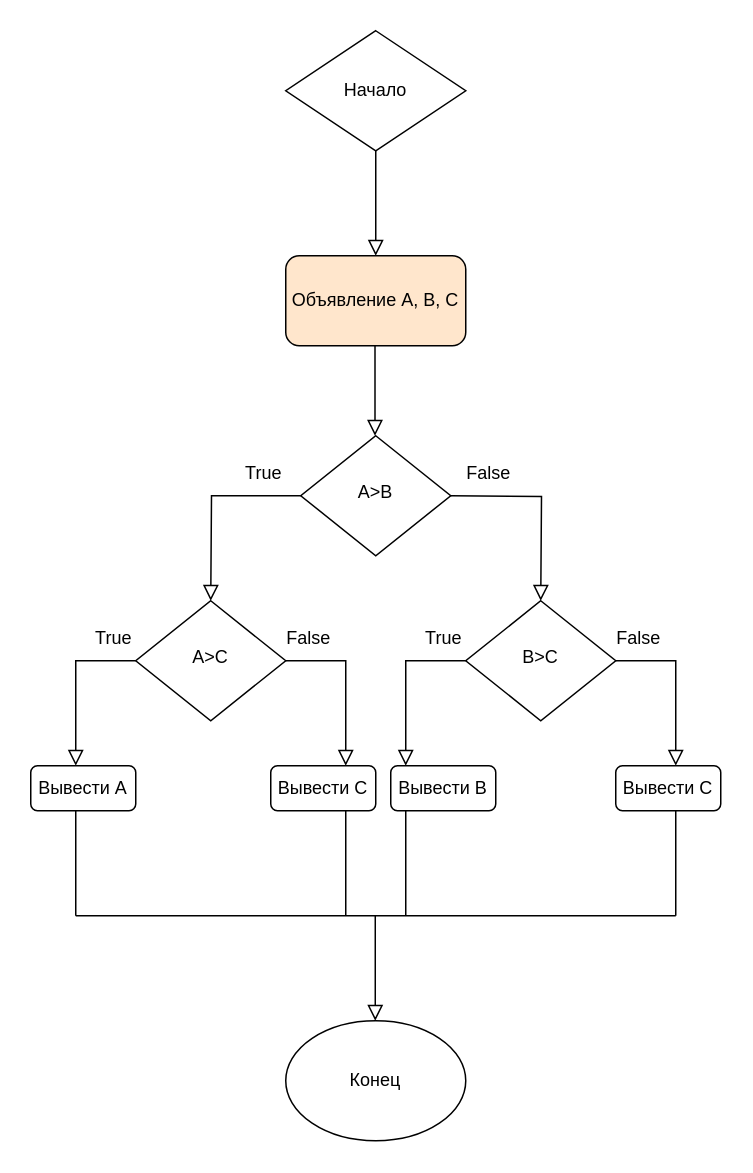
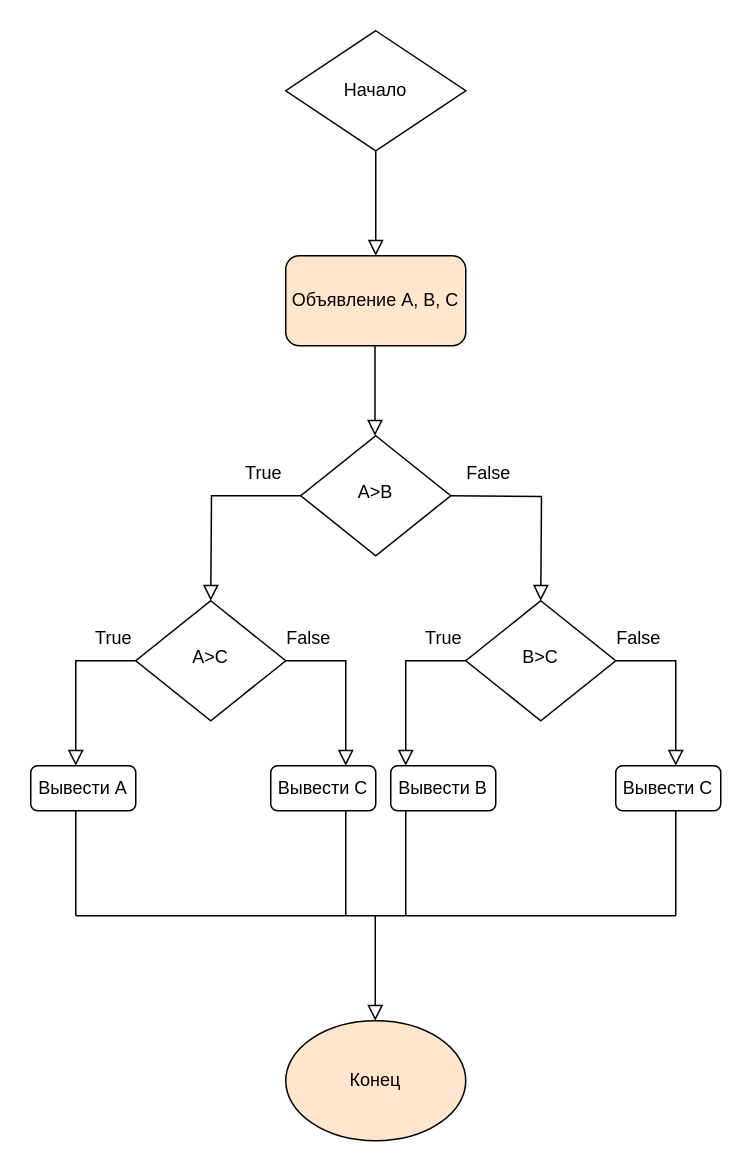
(376, 1081) -> (376, 1081)
